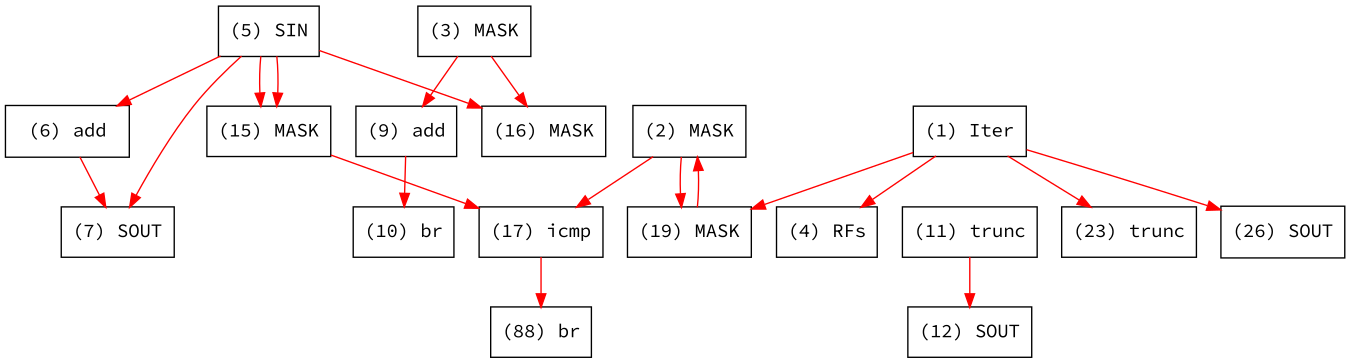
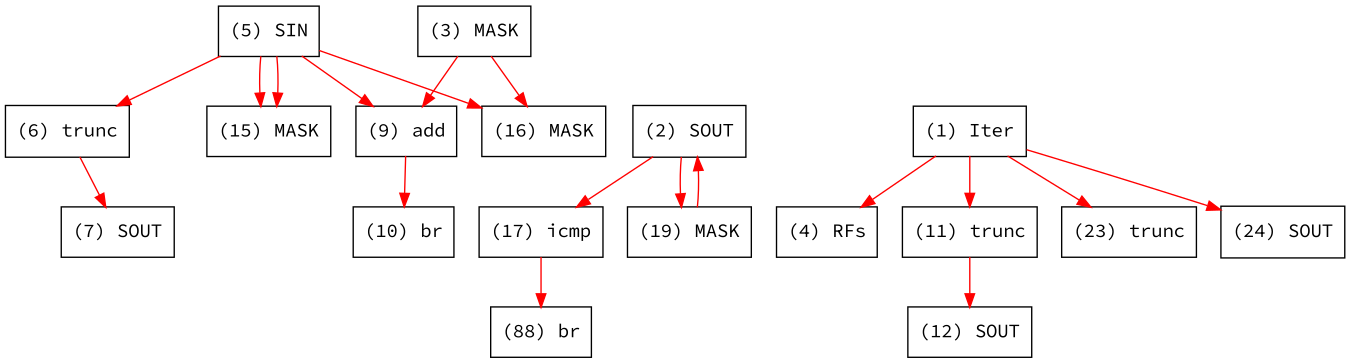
(182, 121) -> (332, 77)
(67, 131) -> (67, 131)
(689, 131) -> (689, 131)
(395, 178) -> none
(839, 178) -> (970, 174)
(1283, 232) -> (1283, 232)
